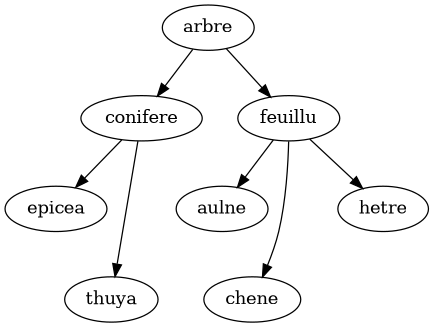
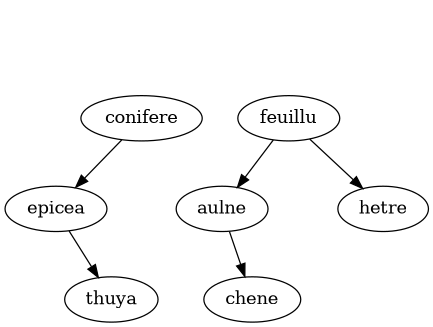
(208, 28) -> none
(128, 202) -> (80, 249)
(284, 204) -> (235, 248)
